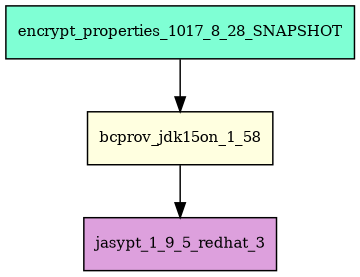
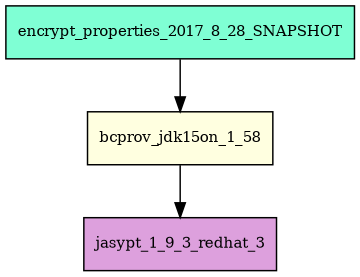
(180, 32) -> (180, 32)
(180, 244) -> (180, 244)
